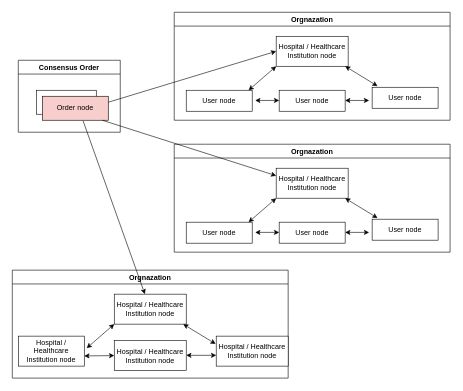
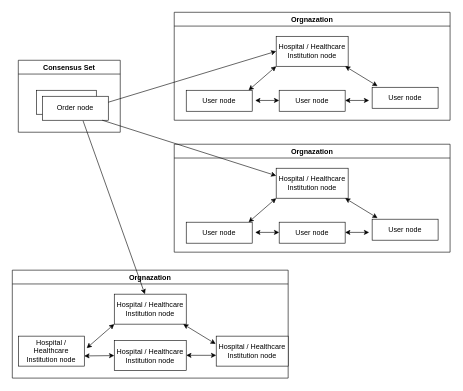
(69, 68) -> (69, 68)
(75, 108) -> (75, 108)
